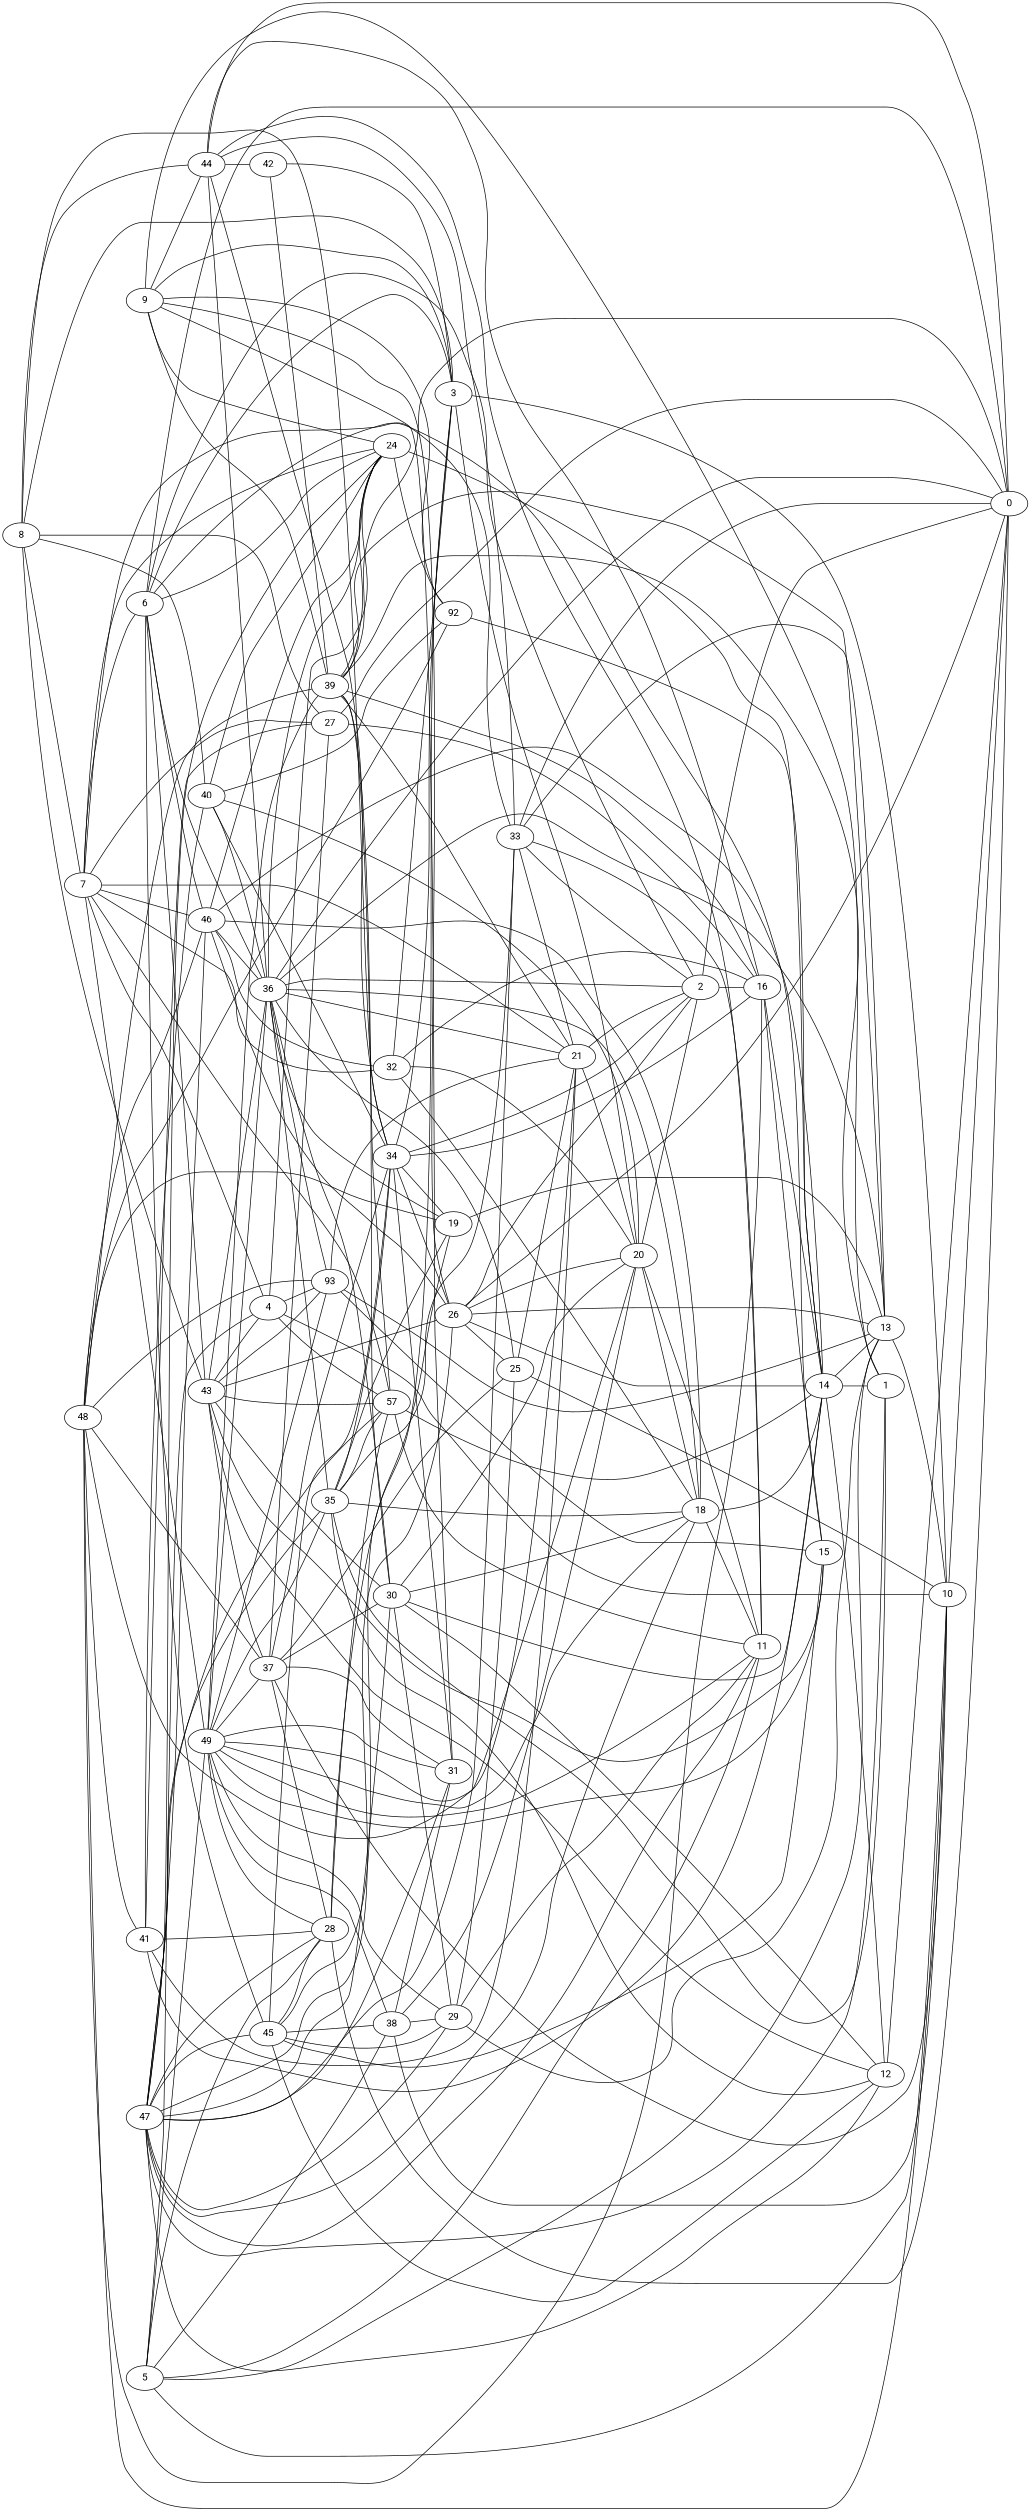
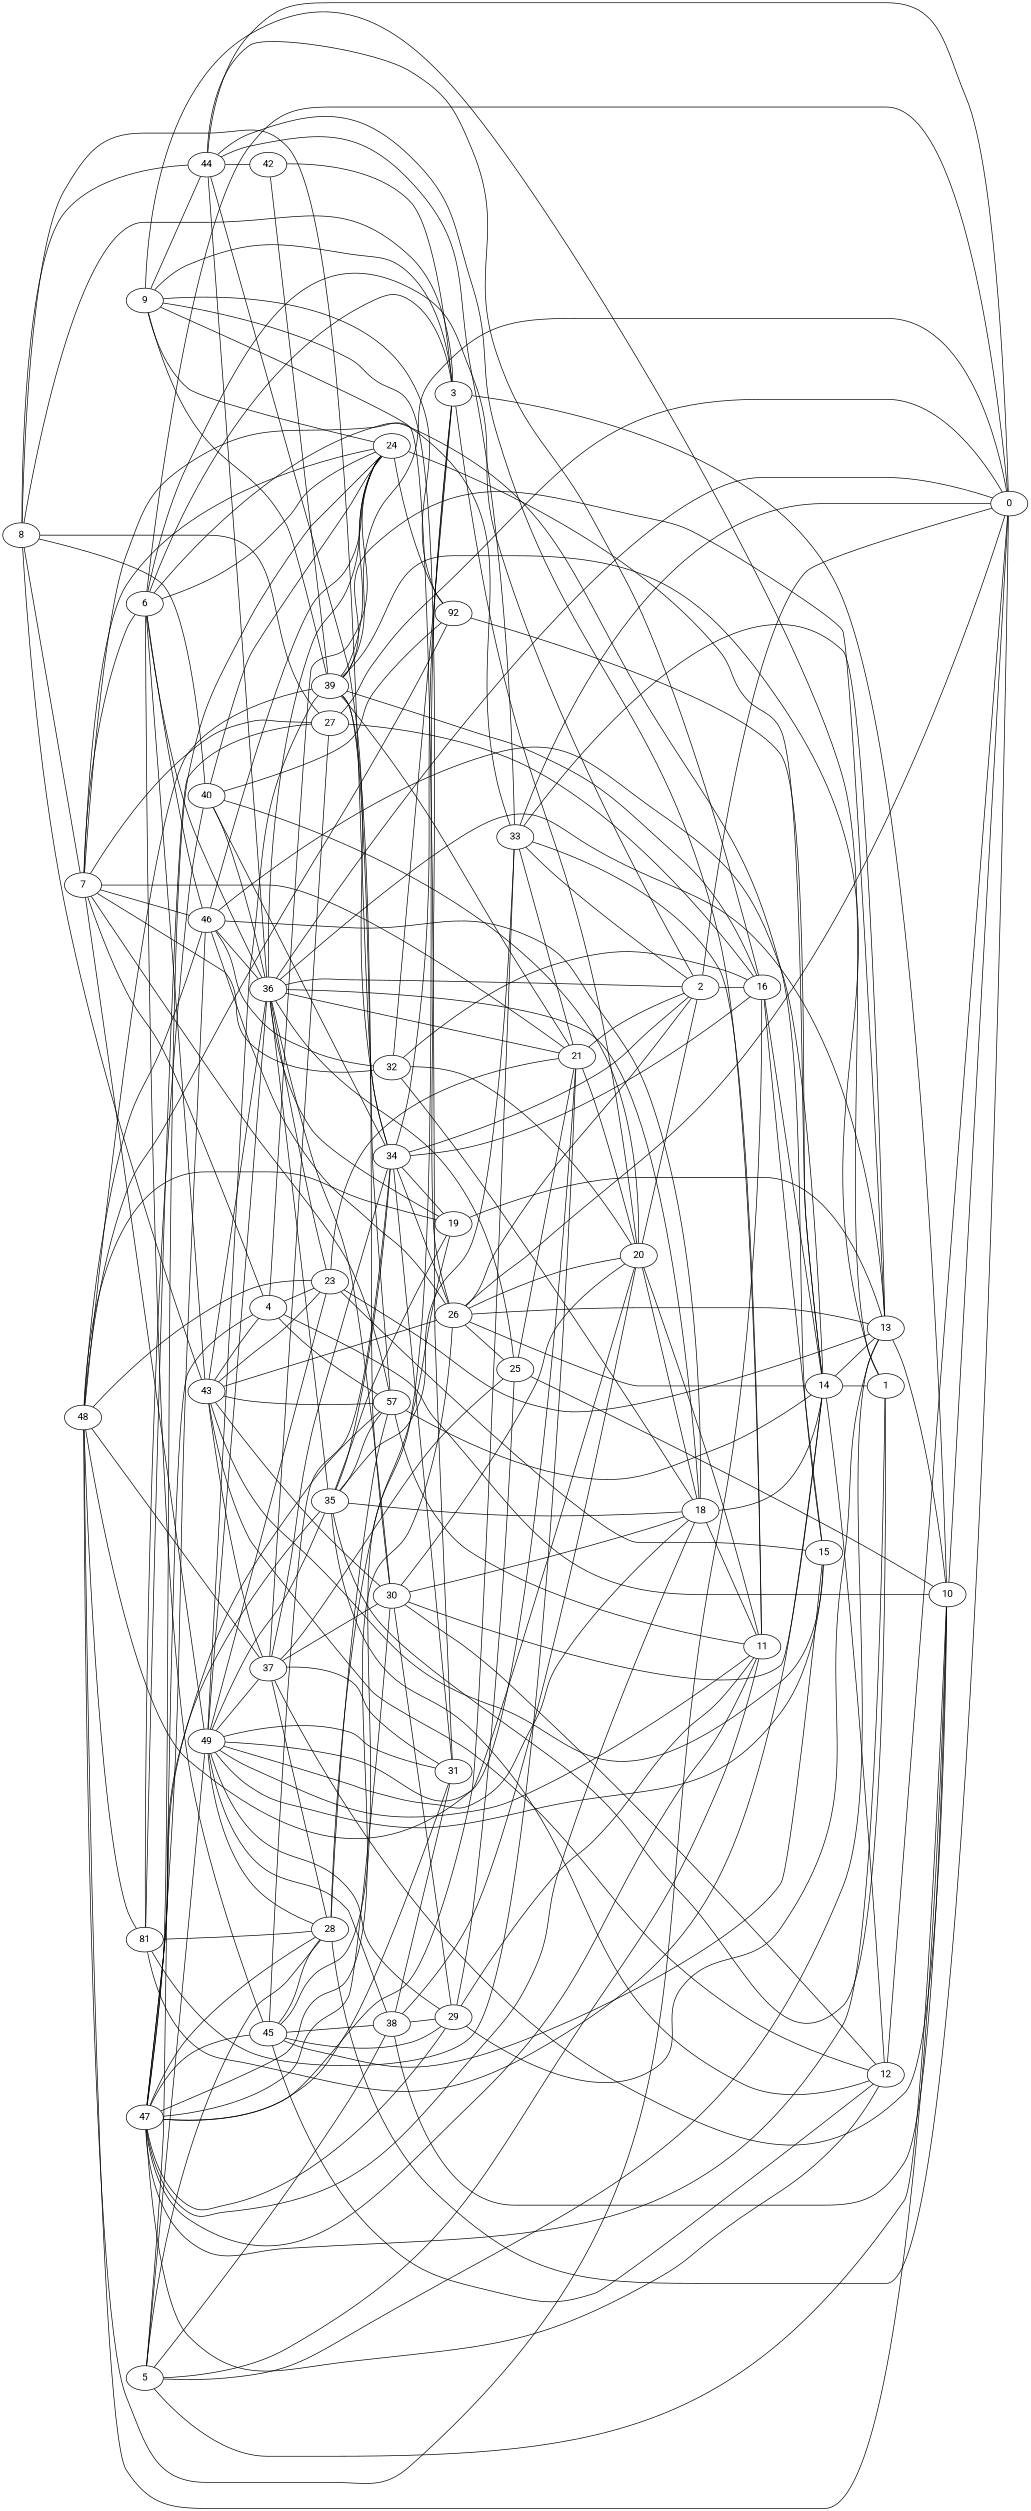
(330, 1282) -> (330, 1282)
(145, 1940) -> (145, 1940)
